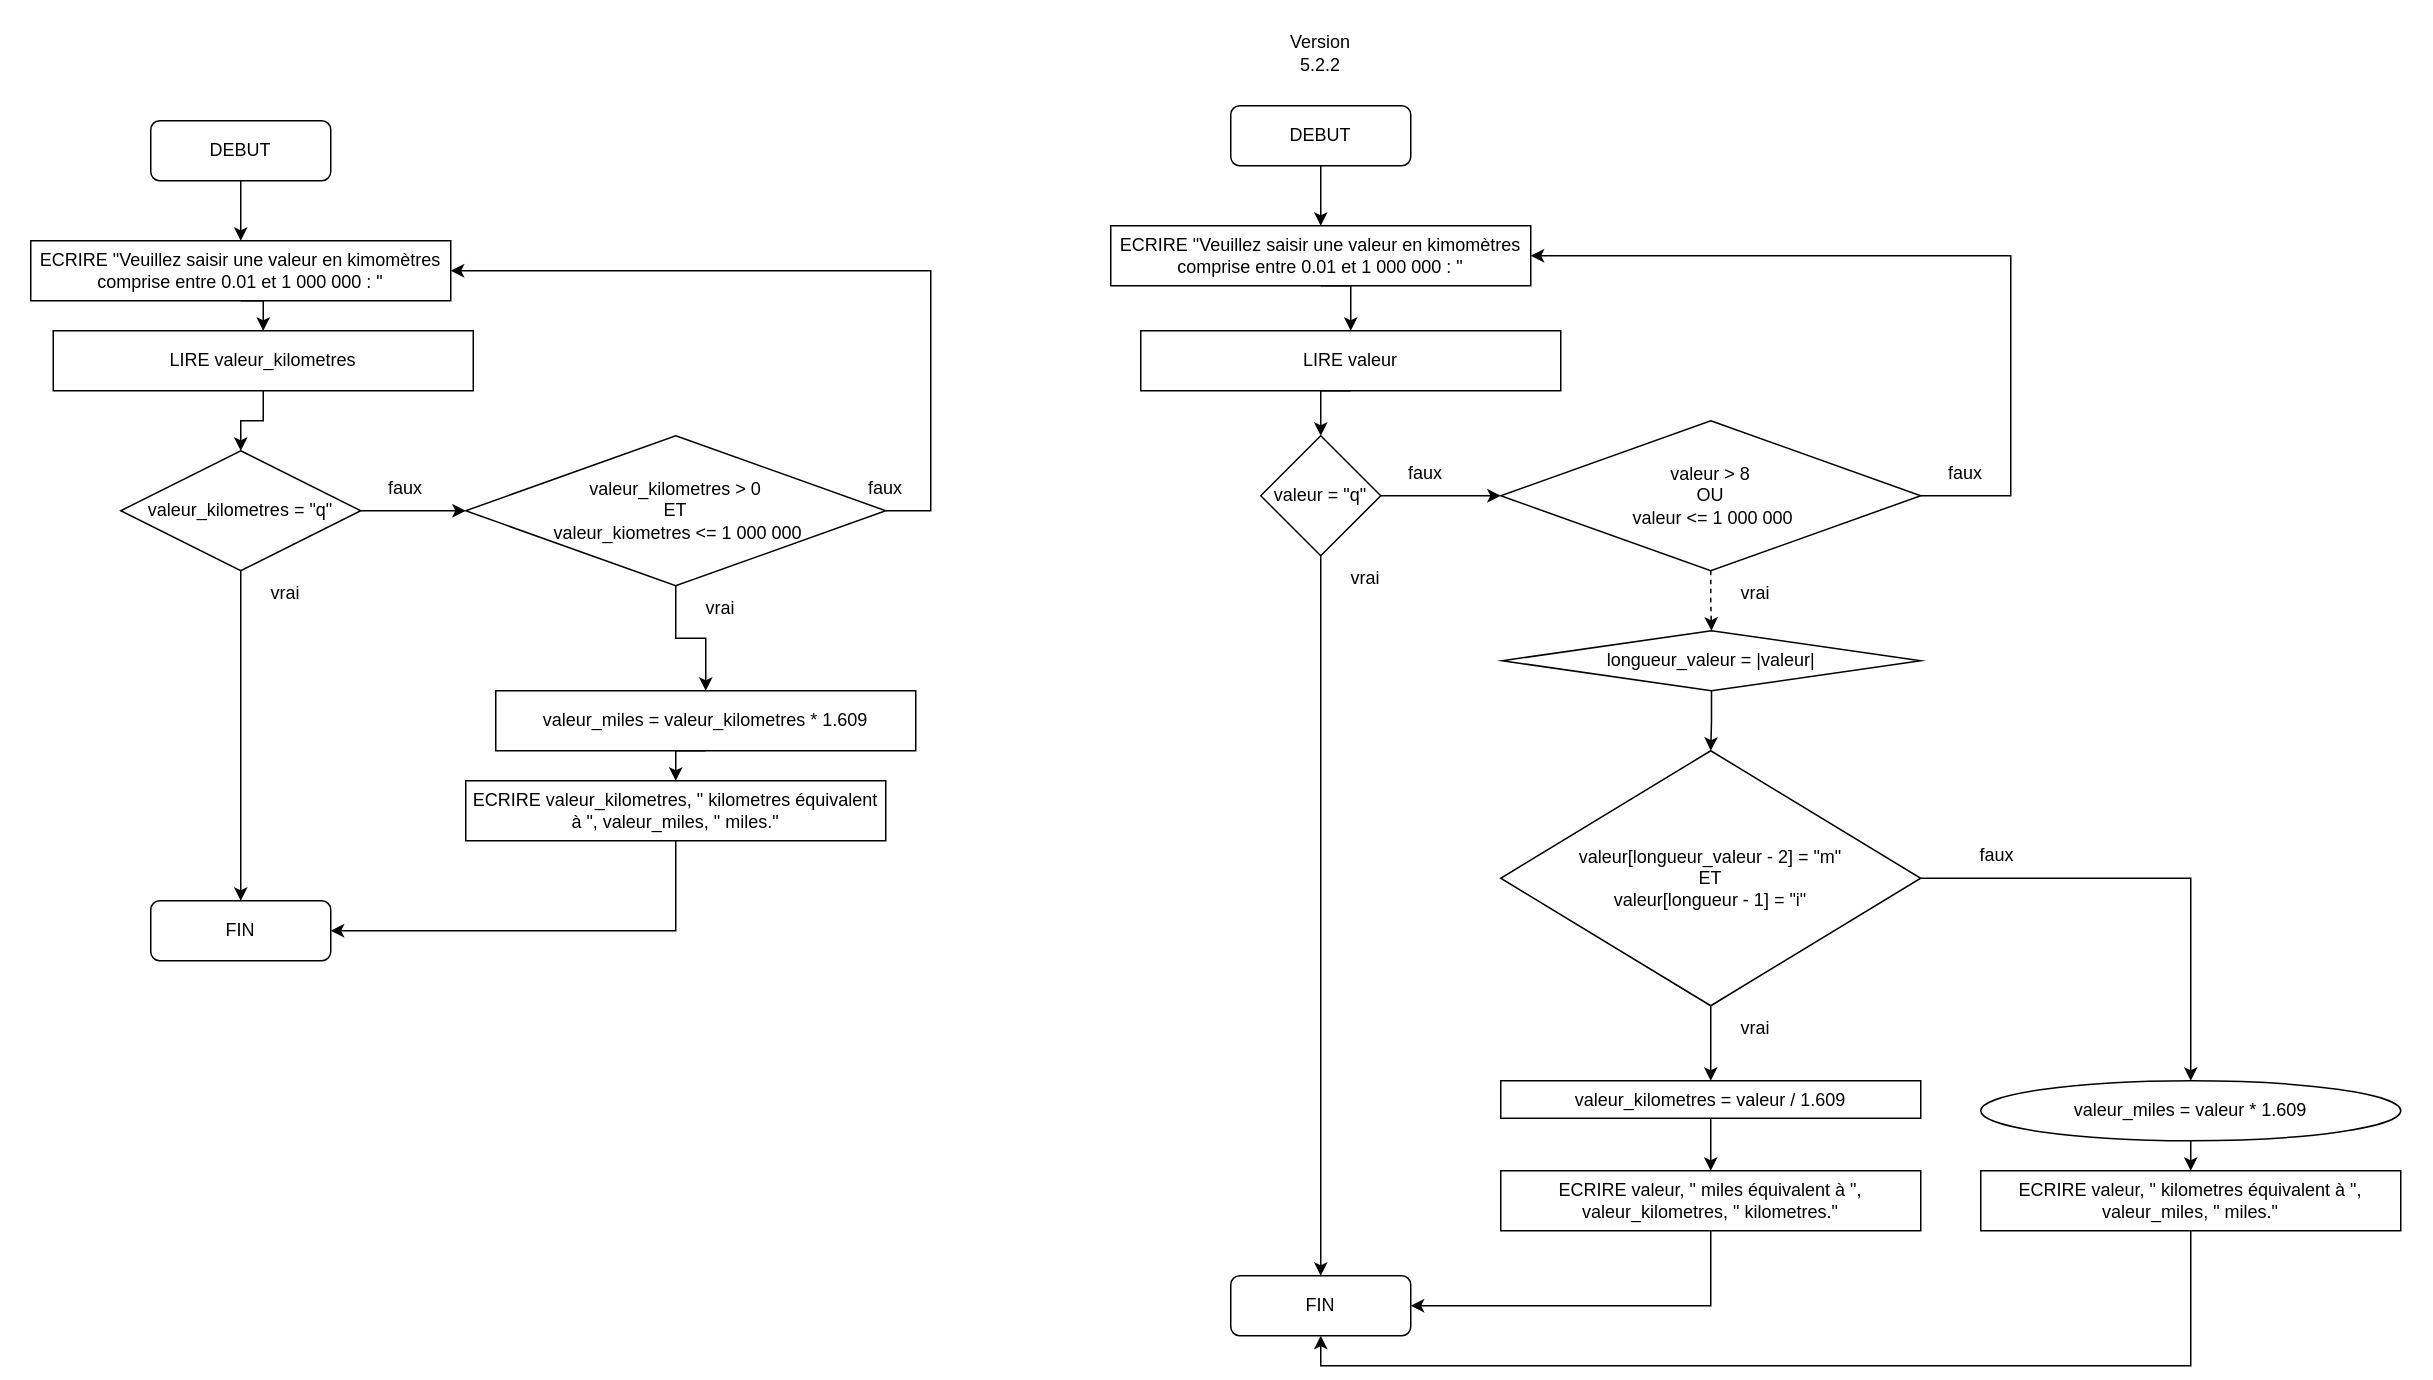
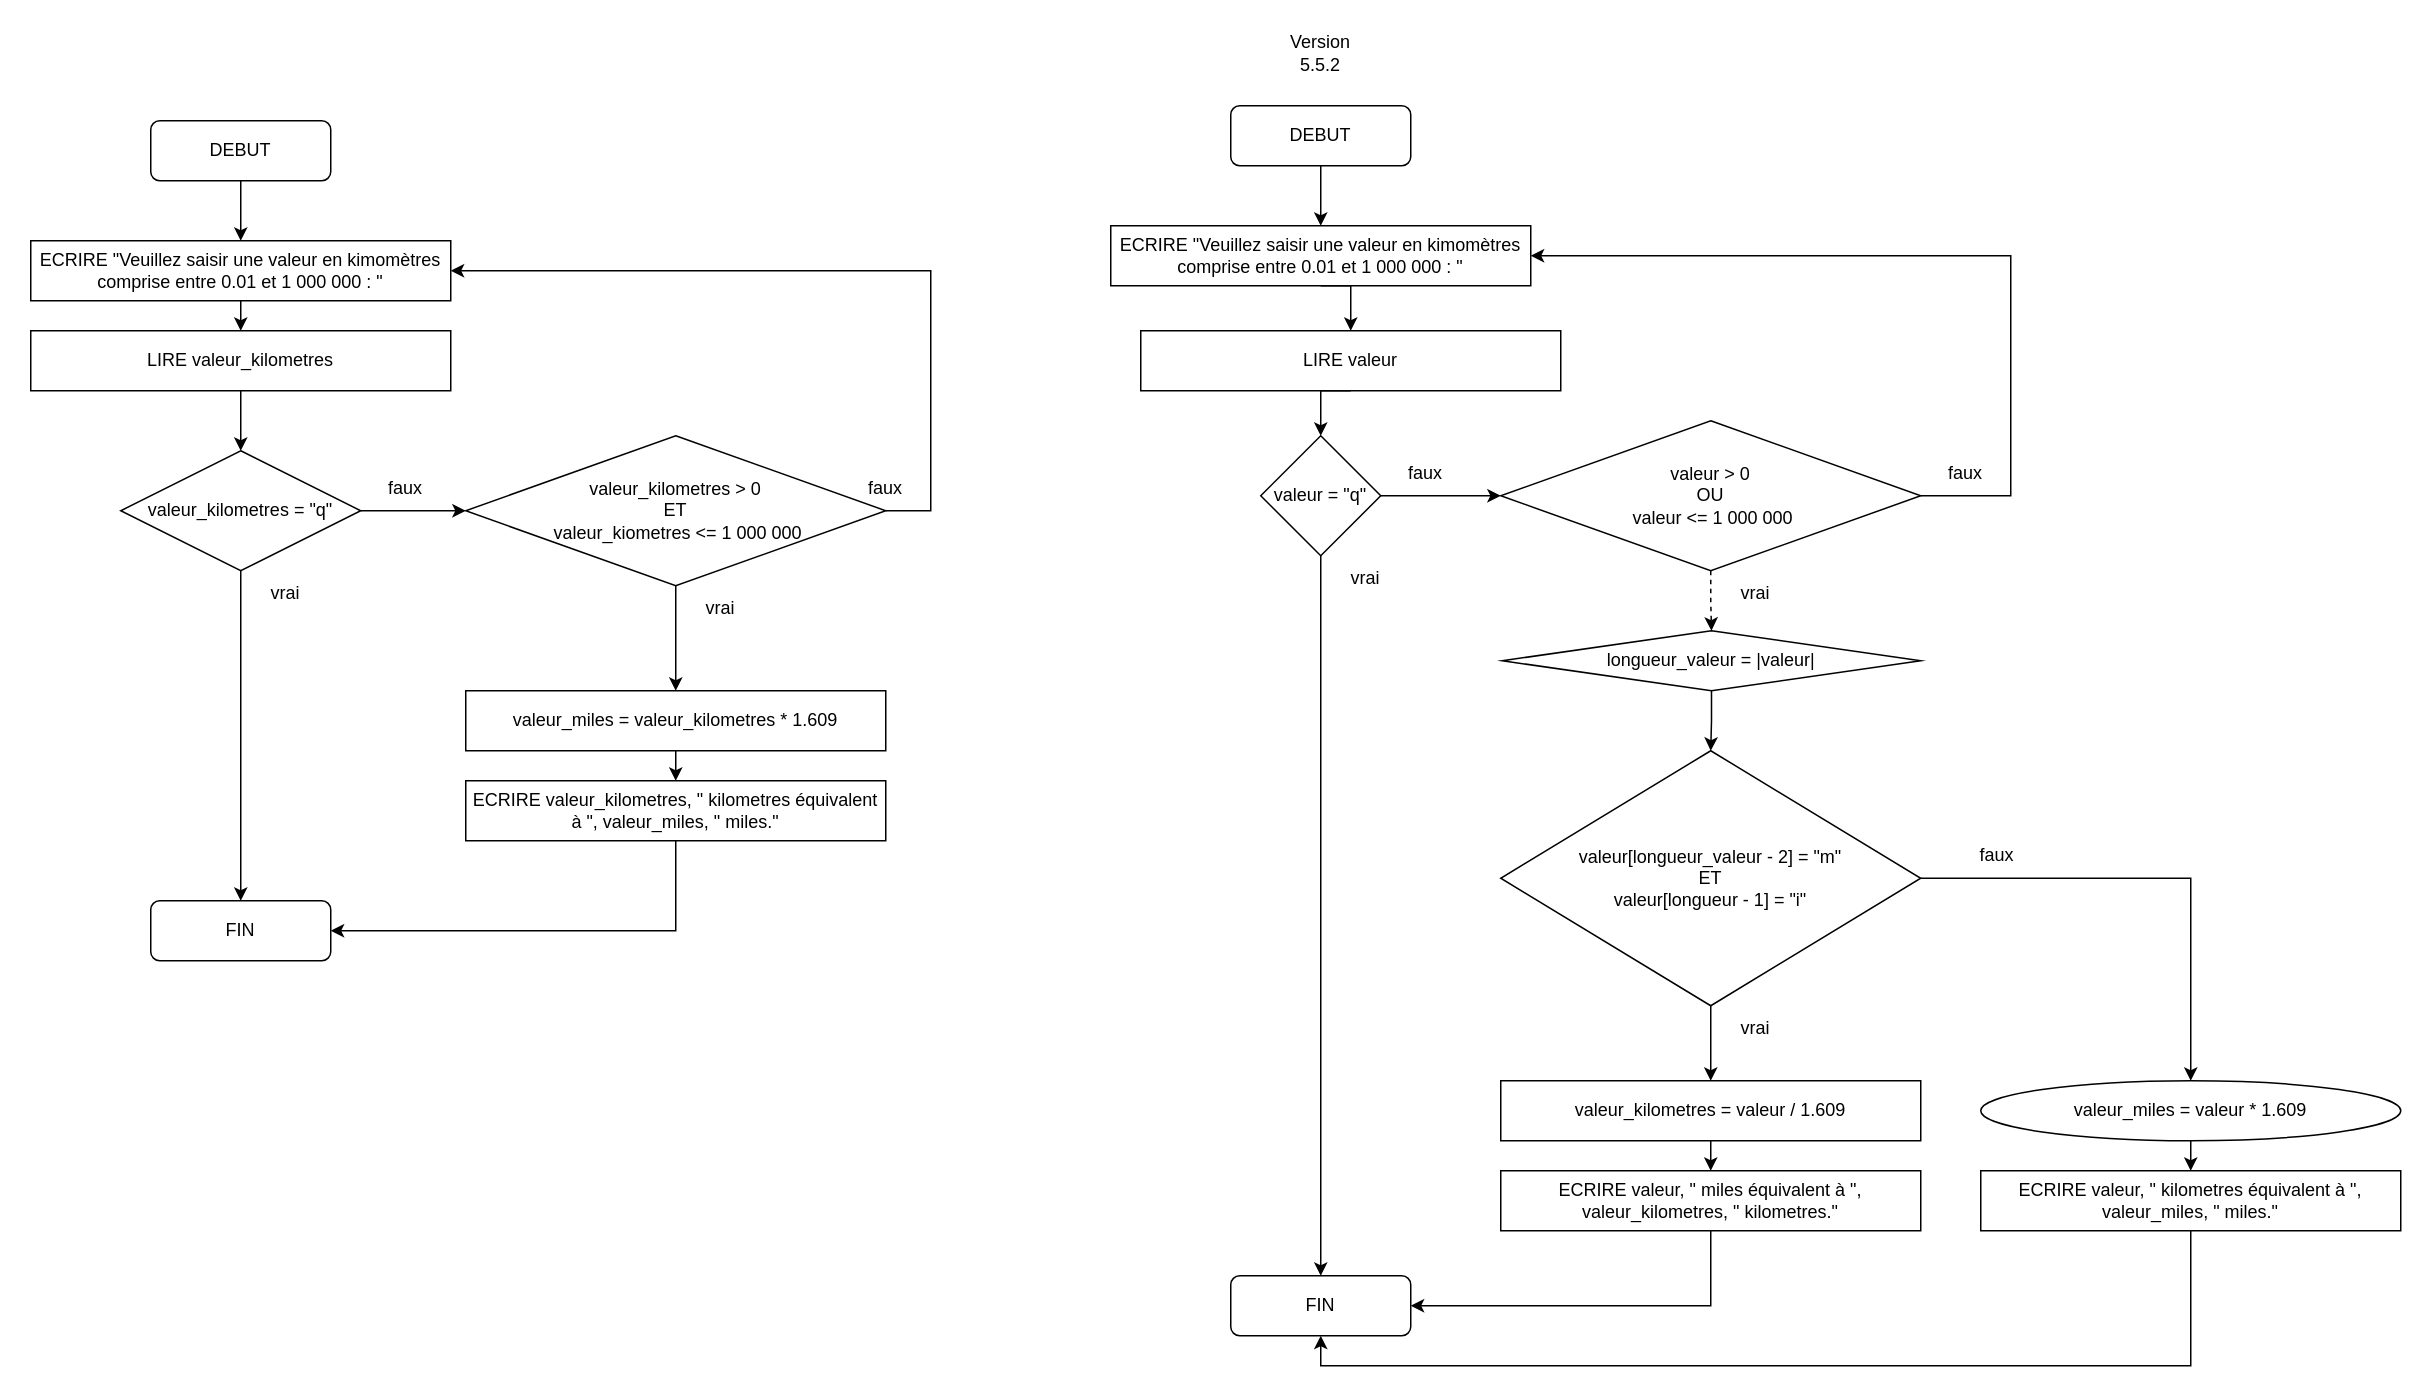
(1321, 53) -> (1321, 53)
(263, 361) -> (241, 361)
(1711, 496) -> (1711, 496)
(706, 721) -> (676, 721)
(1711, 1100) -> (1711, 1111)
